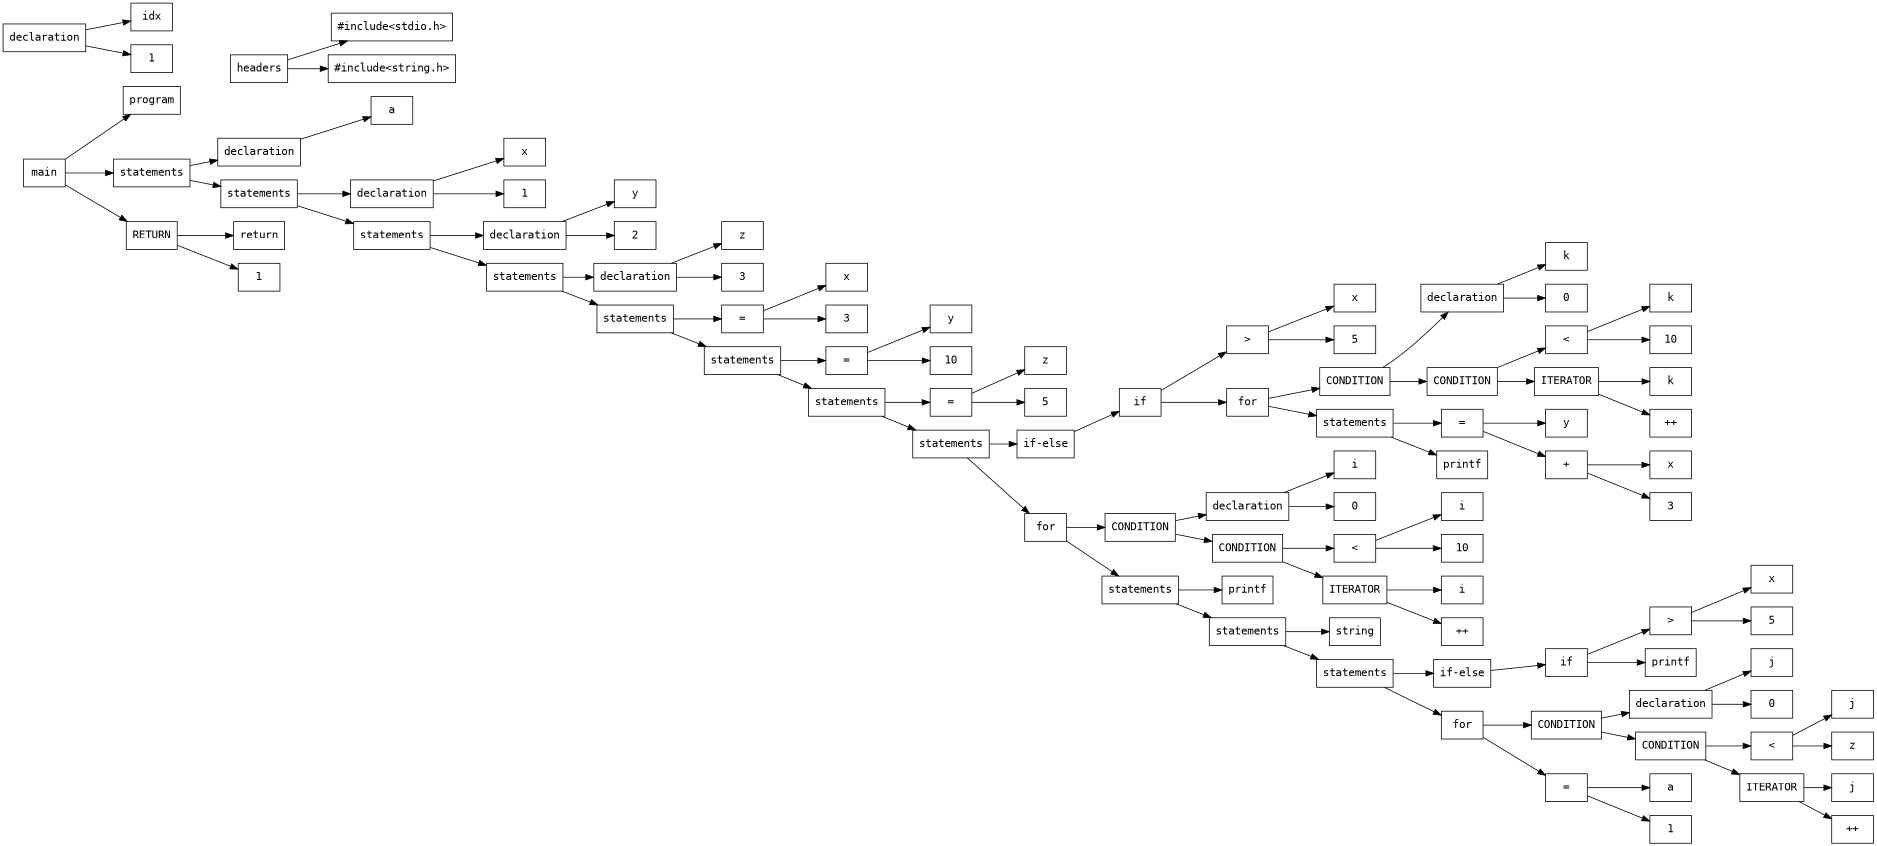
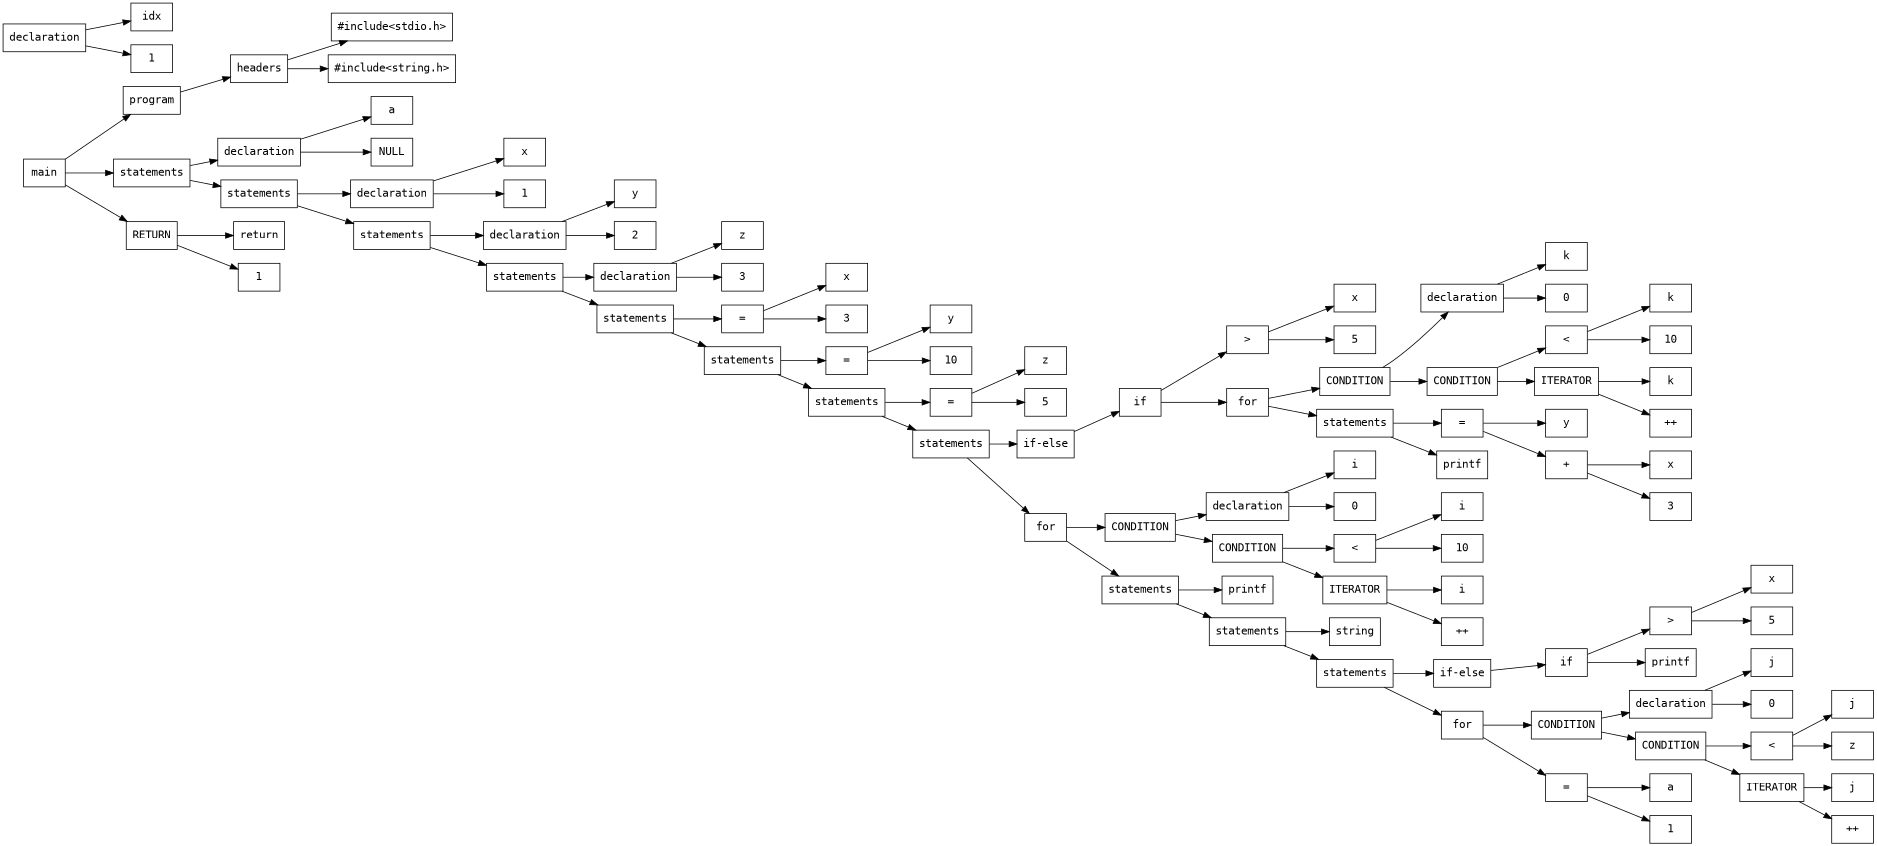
none -> (202, 86)
none -> (392, 152)
